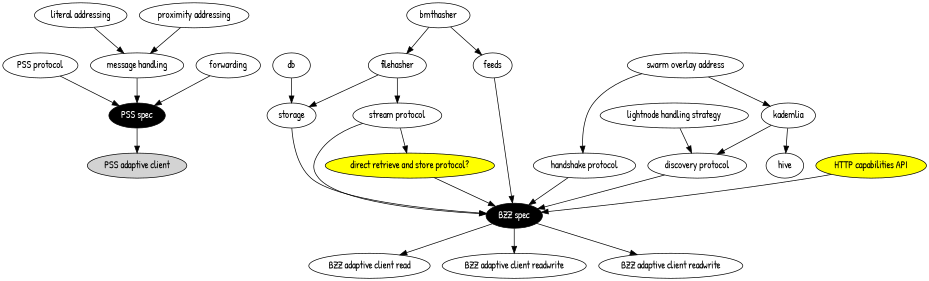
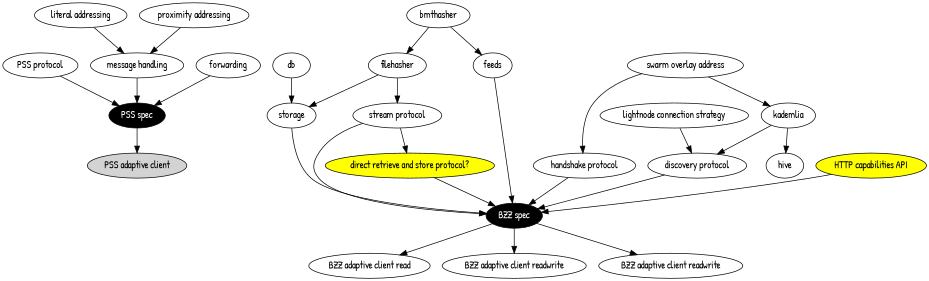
(674, 116) -> (674, 116)
